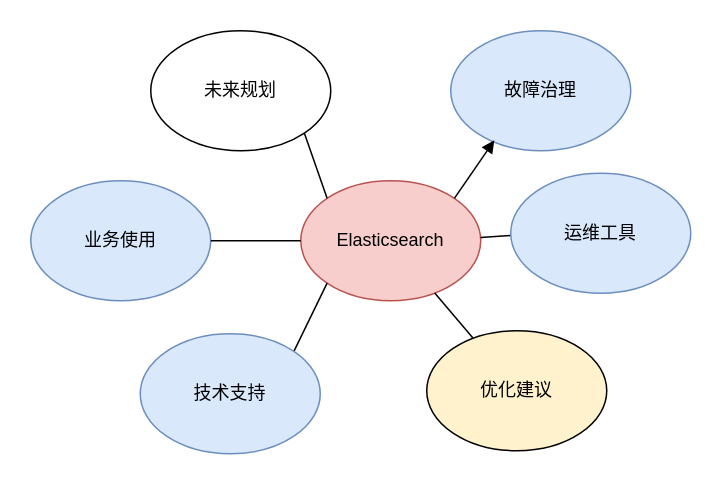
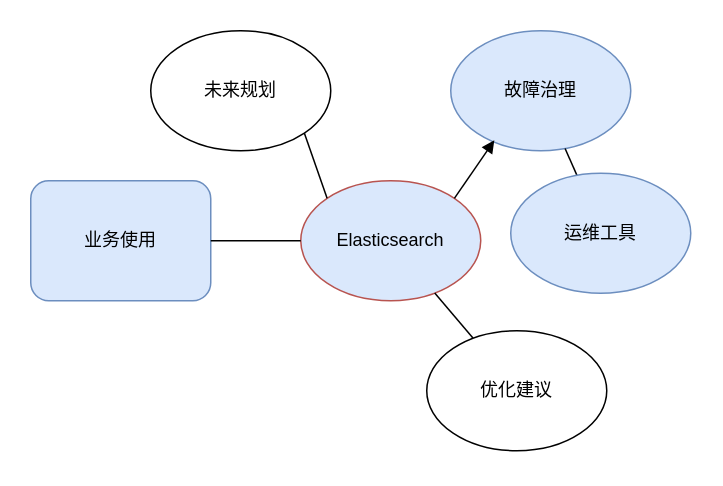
(496, 237) -> (571, 162)
(121, 241) -> (121, 241)
(391, 241) -> (391, 241)
(310, 318) -> none
(517, 391) -> (517, 391)
(230, 394) -> none
